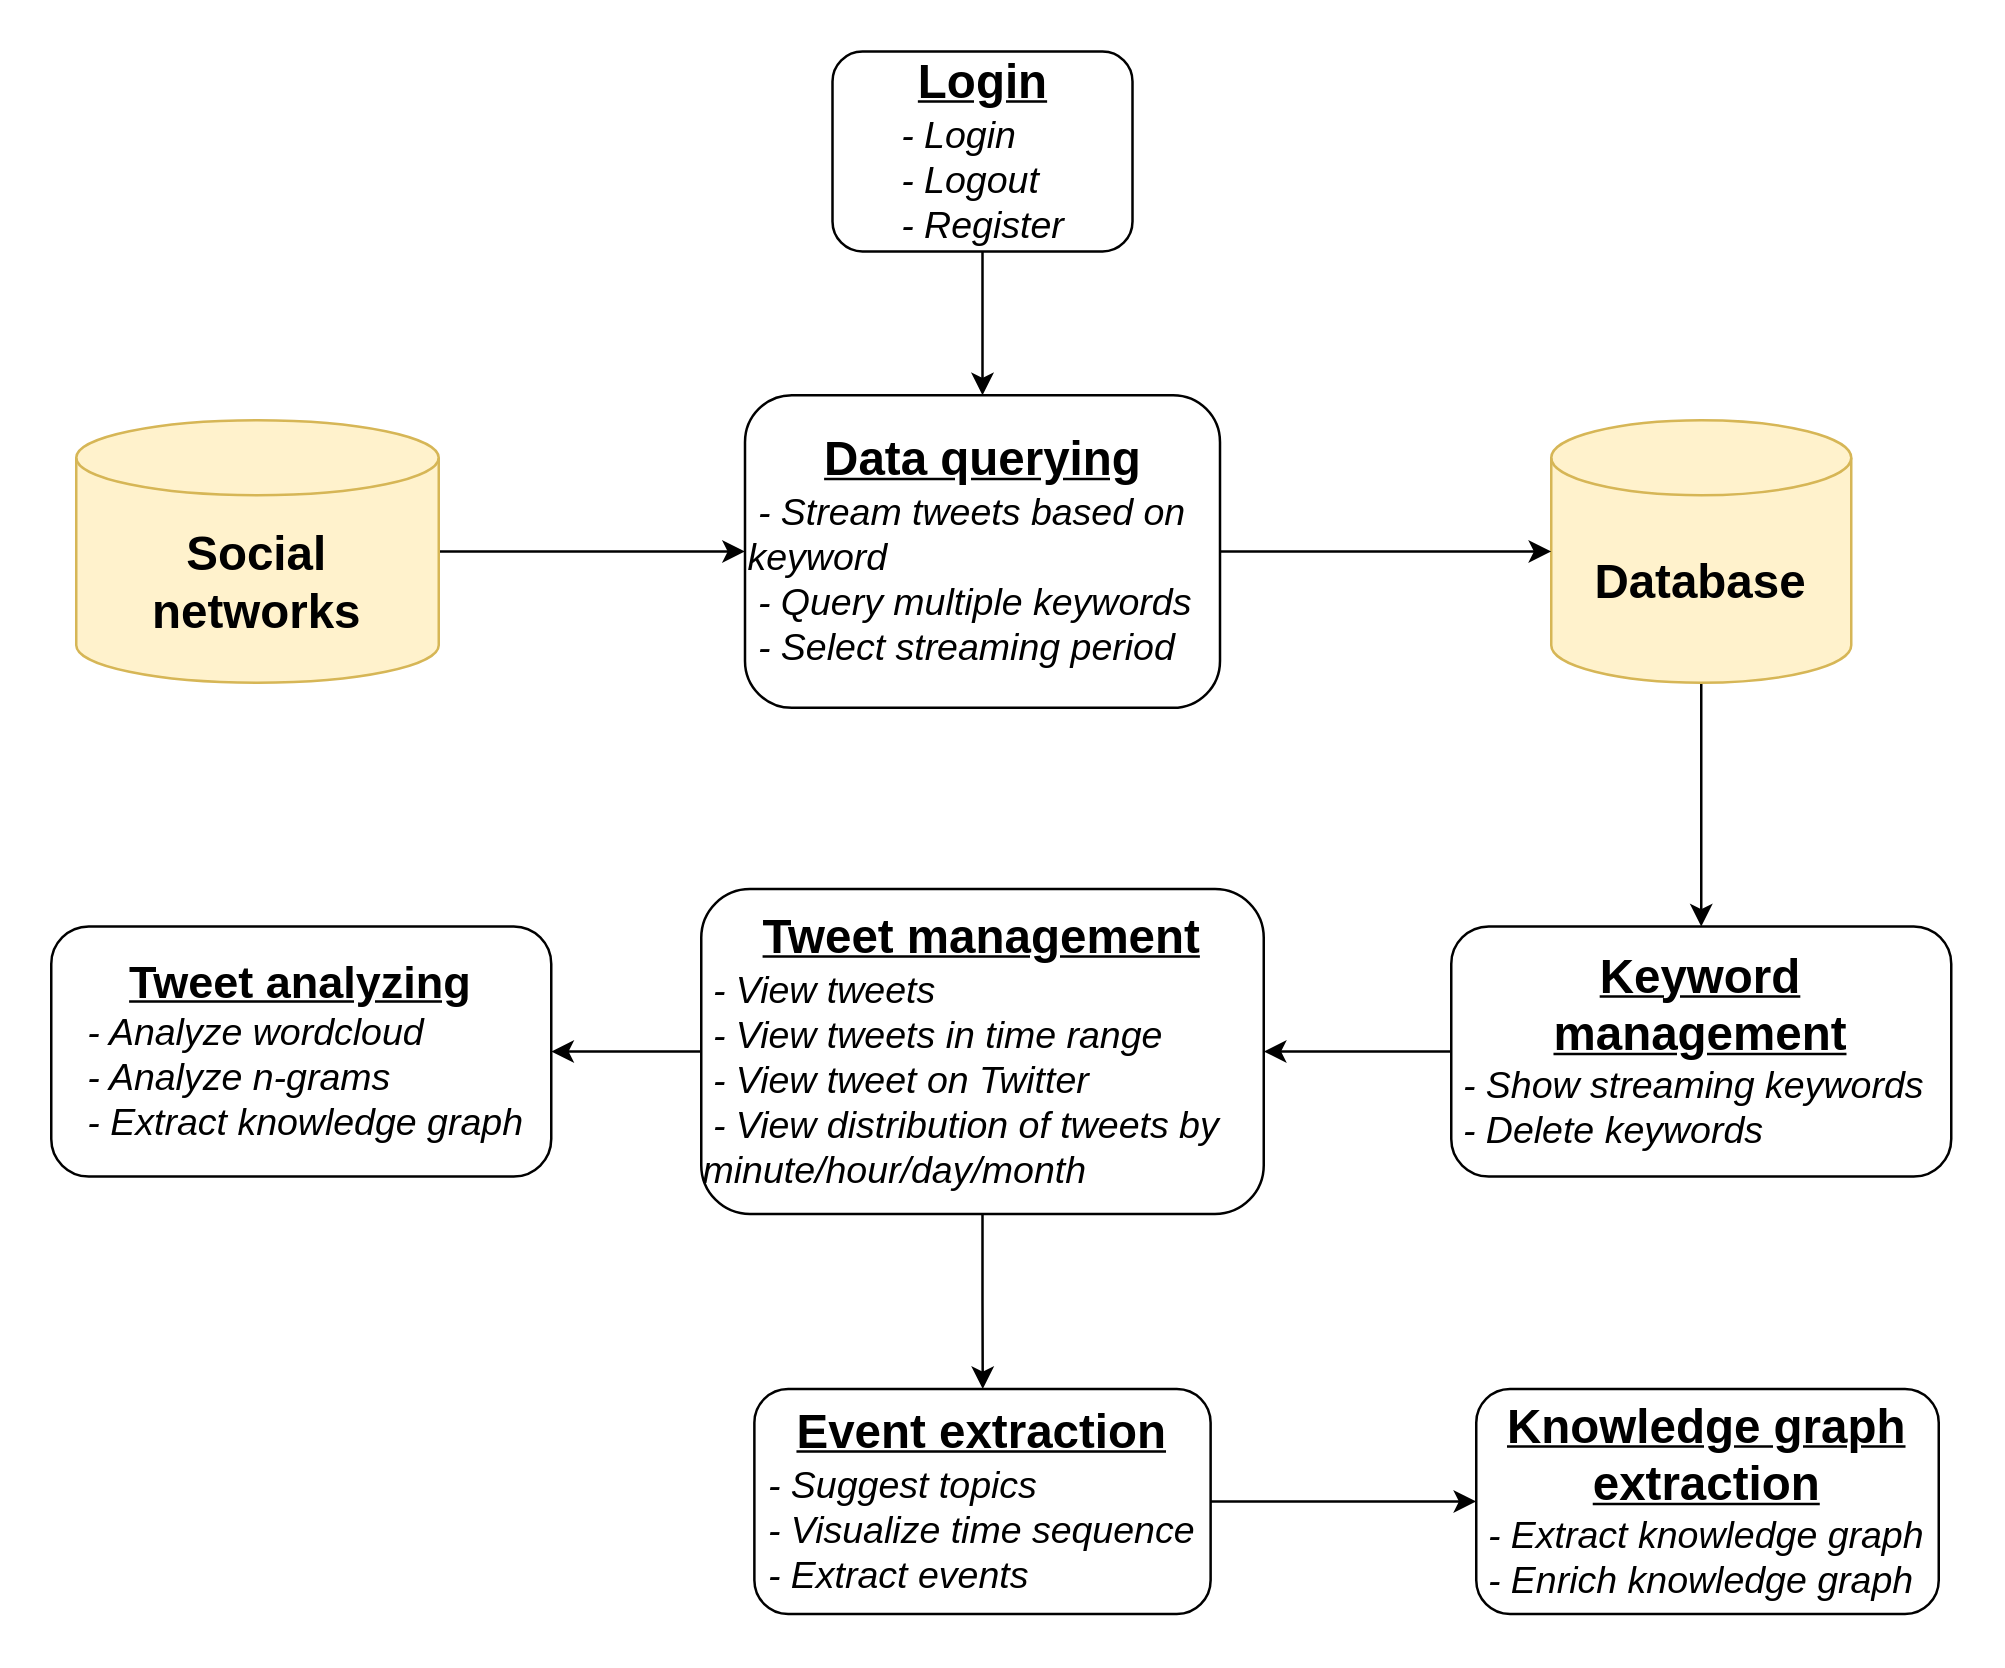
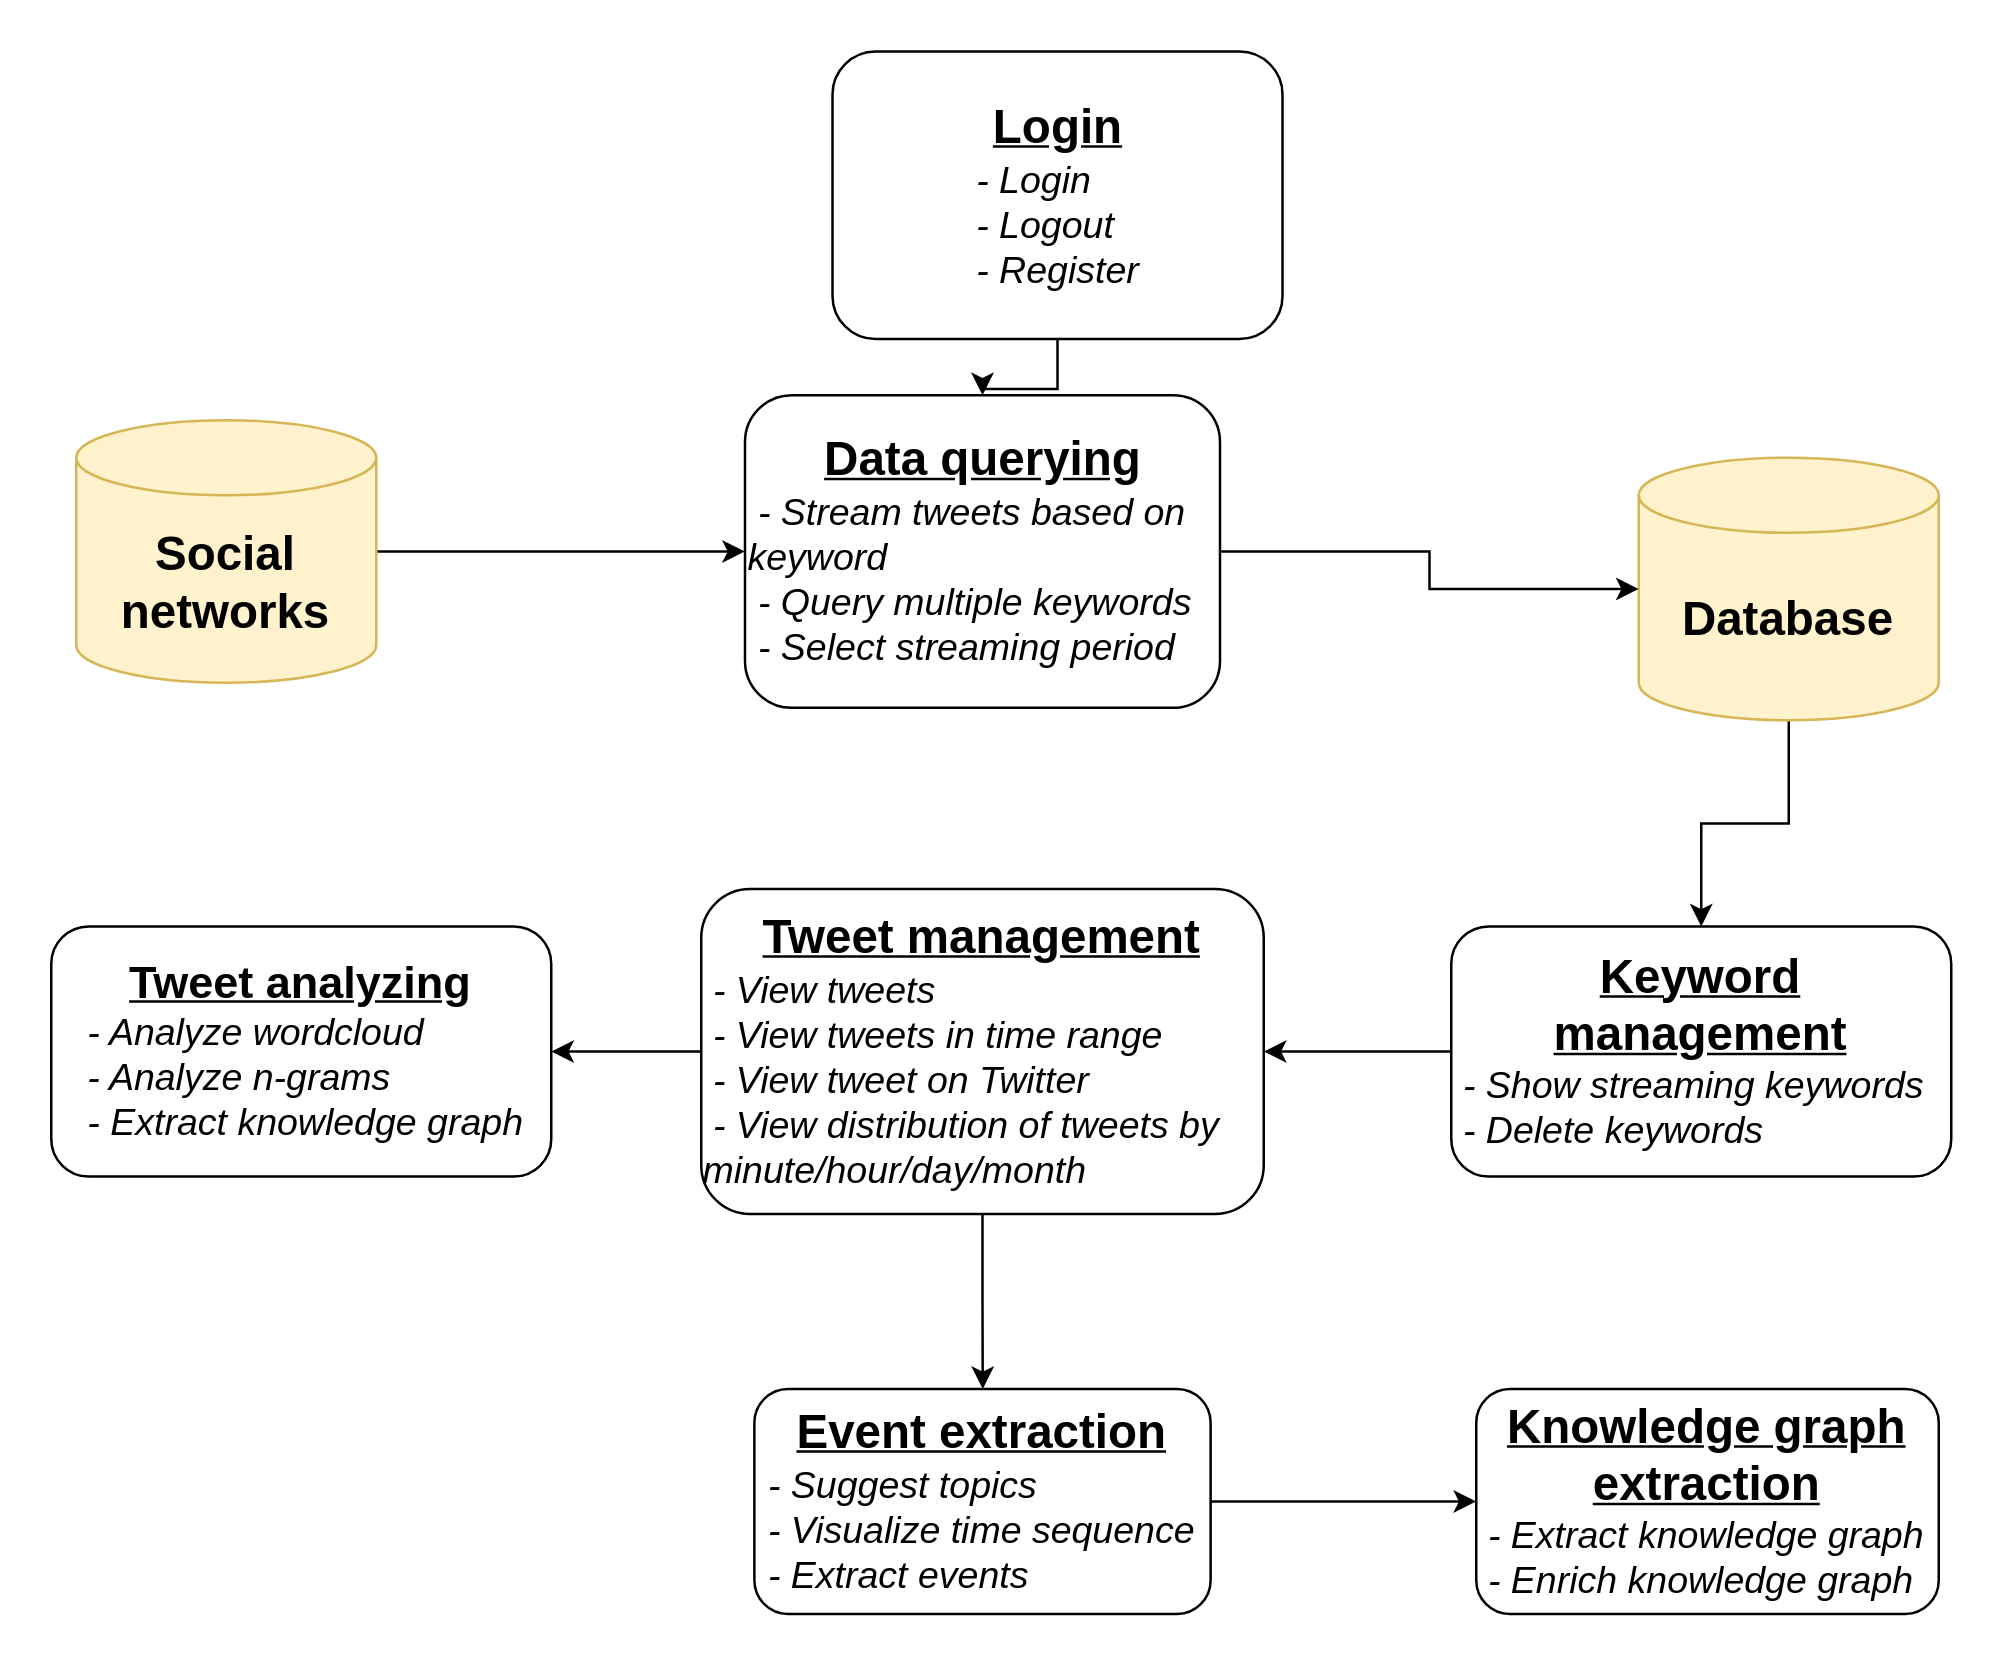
(983, 151) -> (1058, 195)
(258, 551) -> (226, 551)
(1701, 551) -> (1789, 589)
